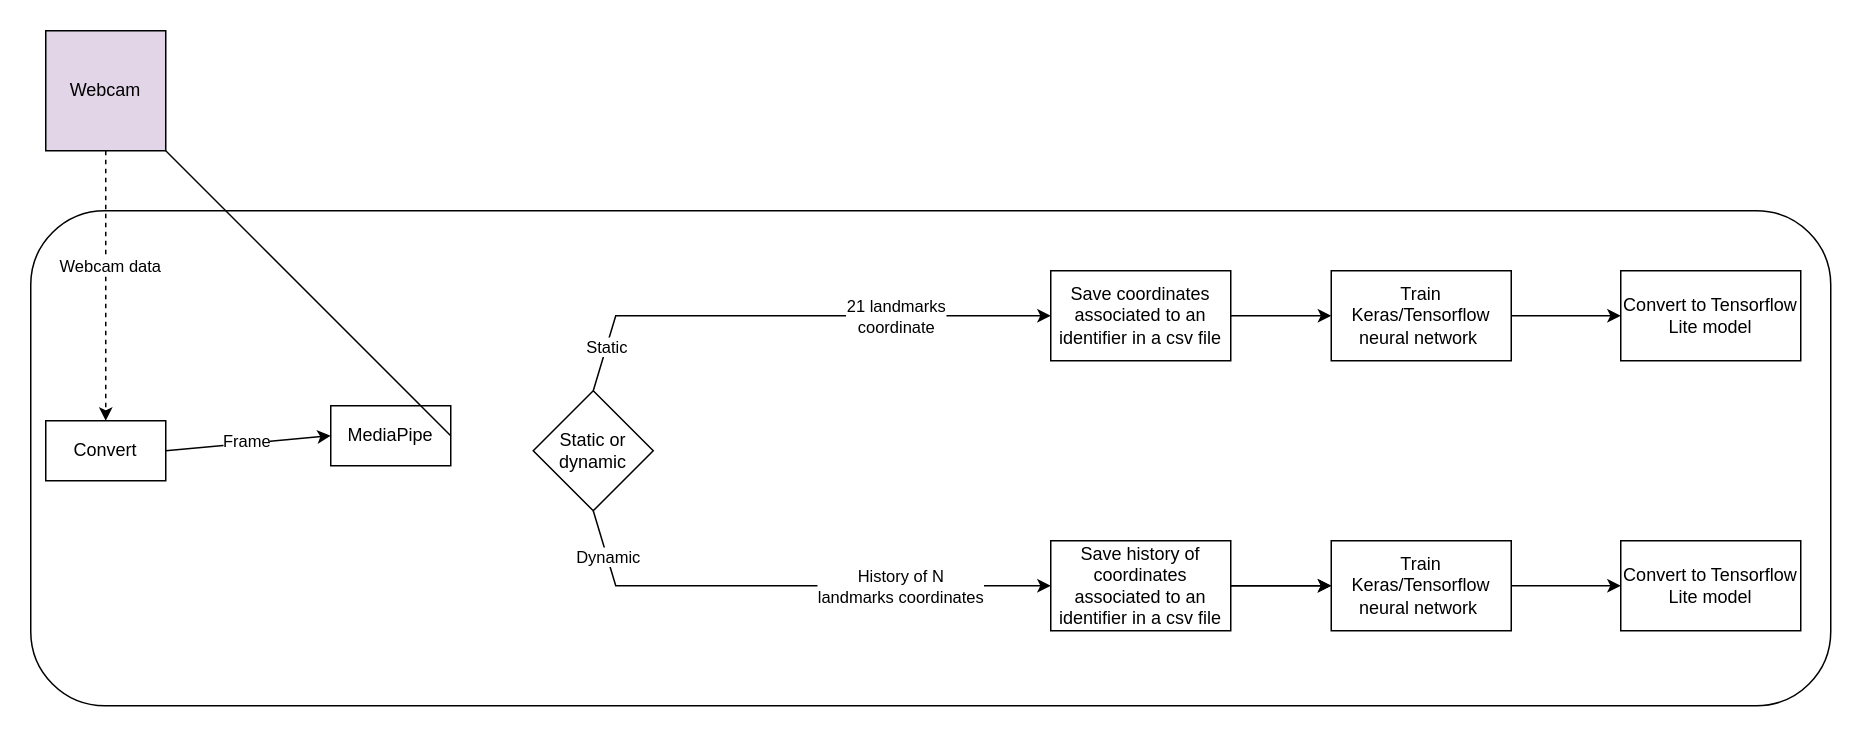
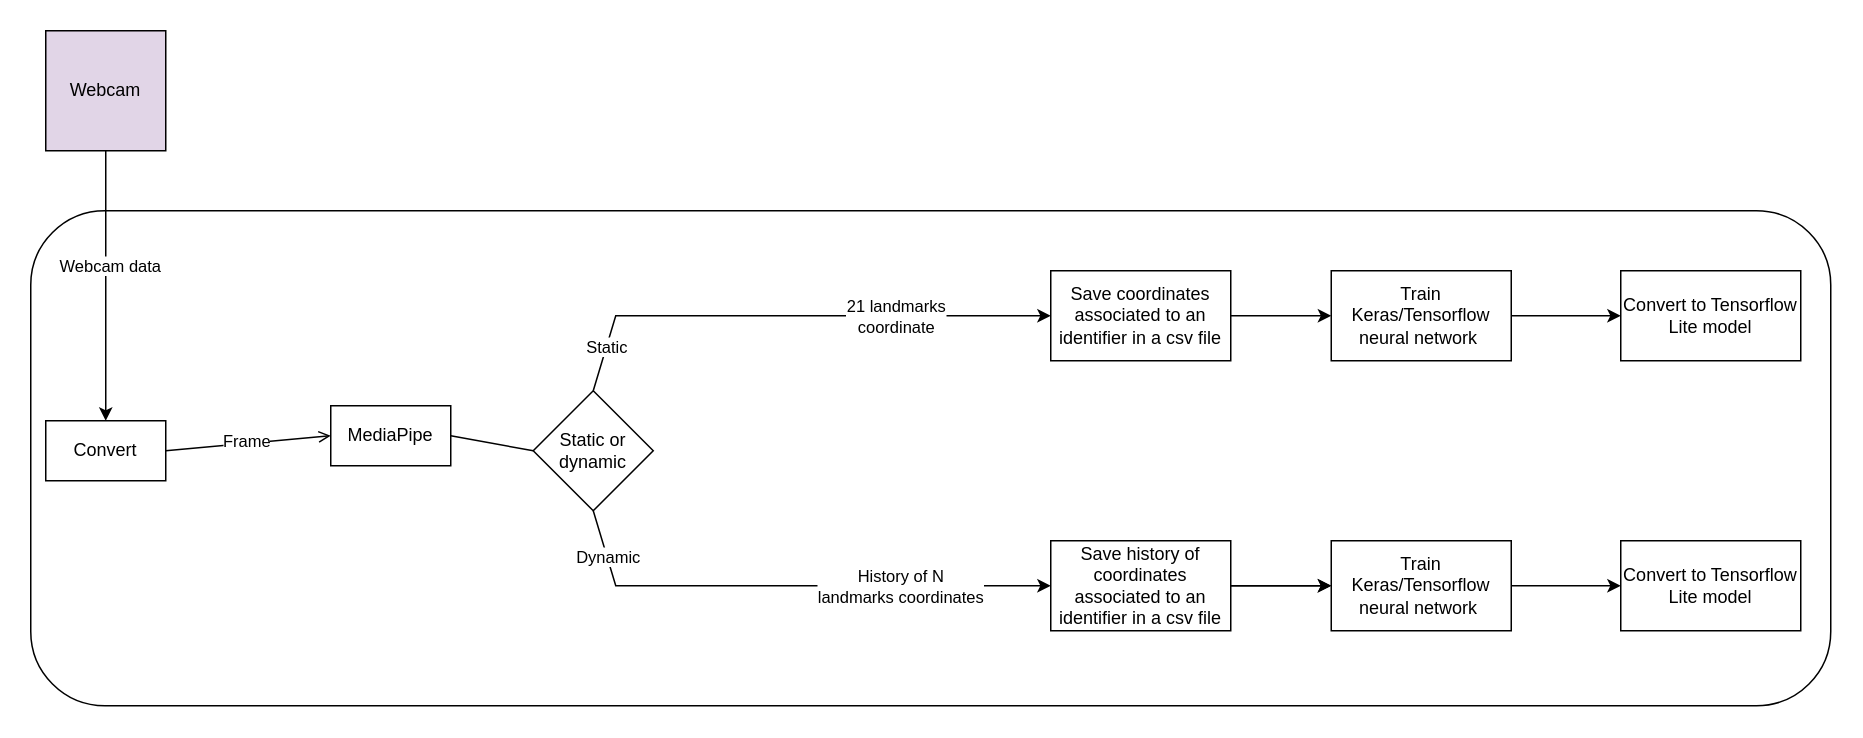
(309, 294) -> (492, 443)
(106, 342) -> (106, 342)
(319, 437) -> (321, 437)
